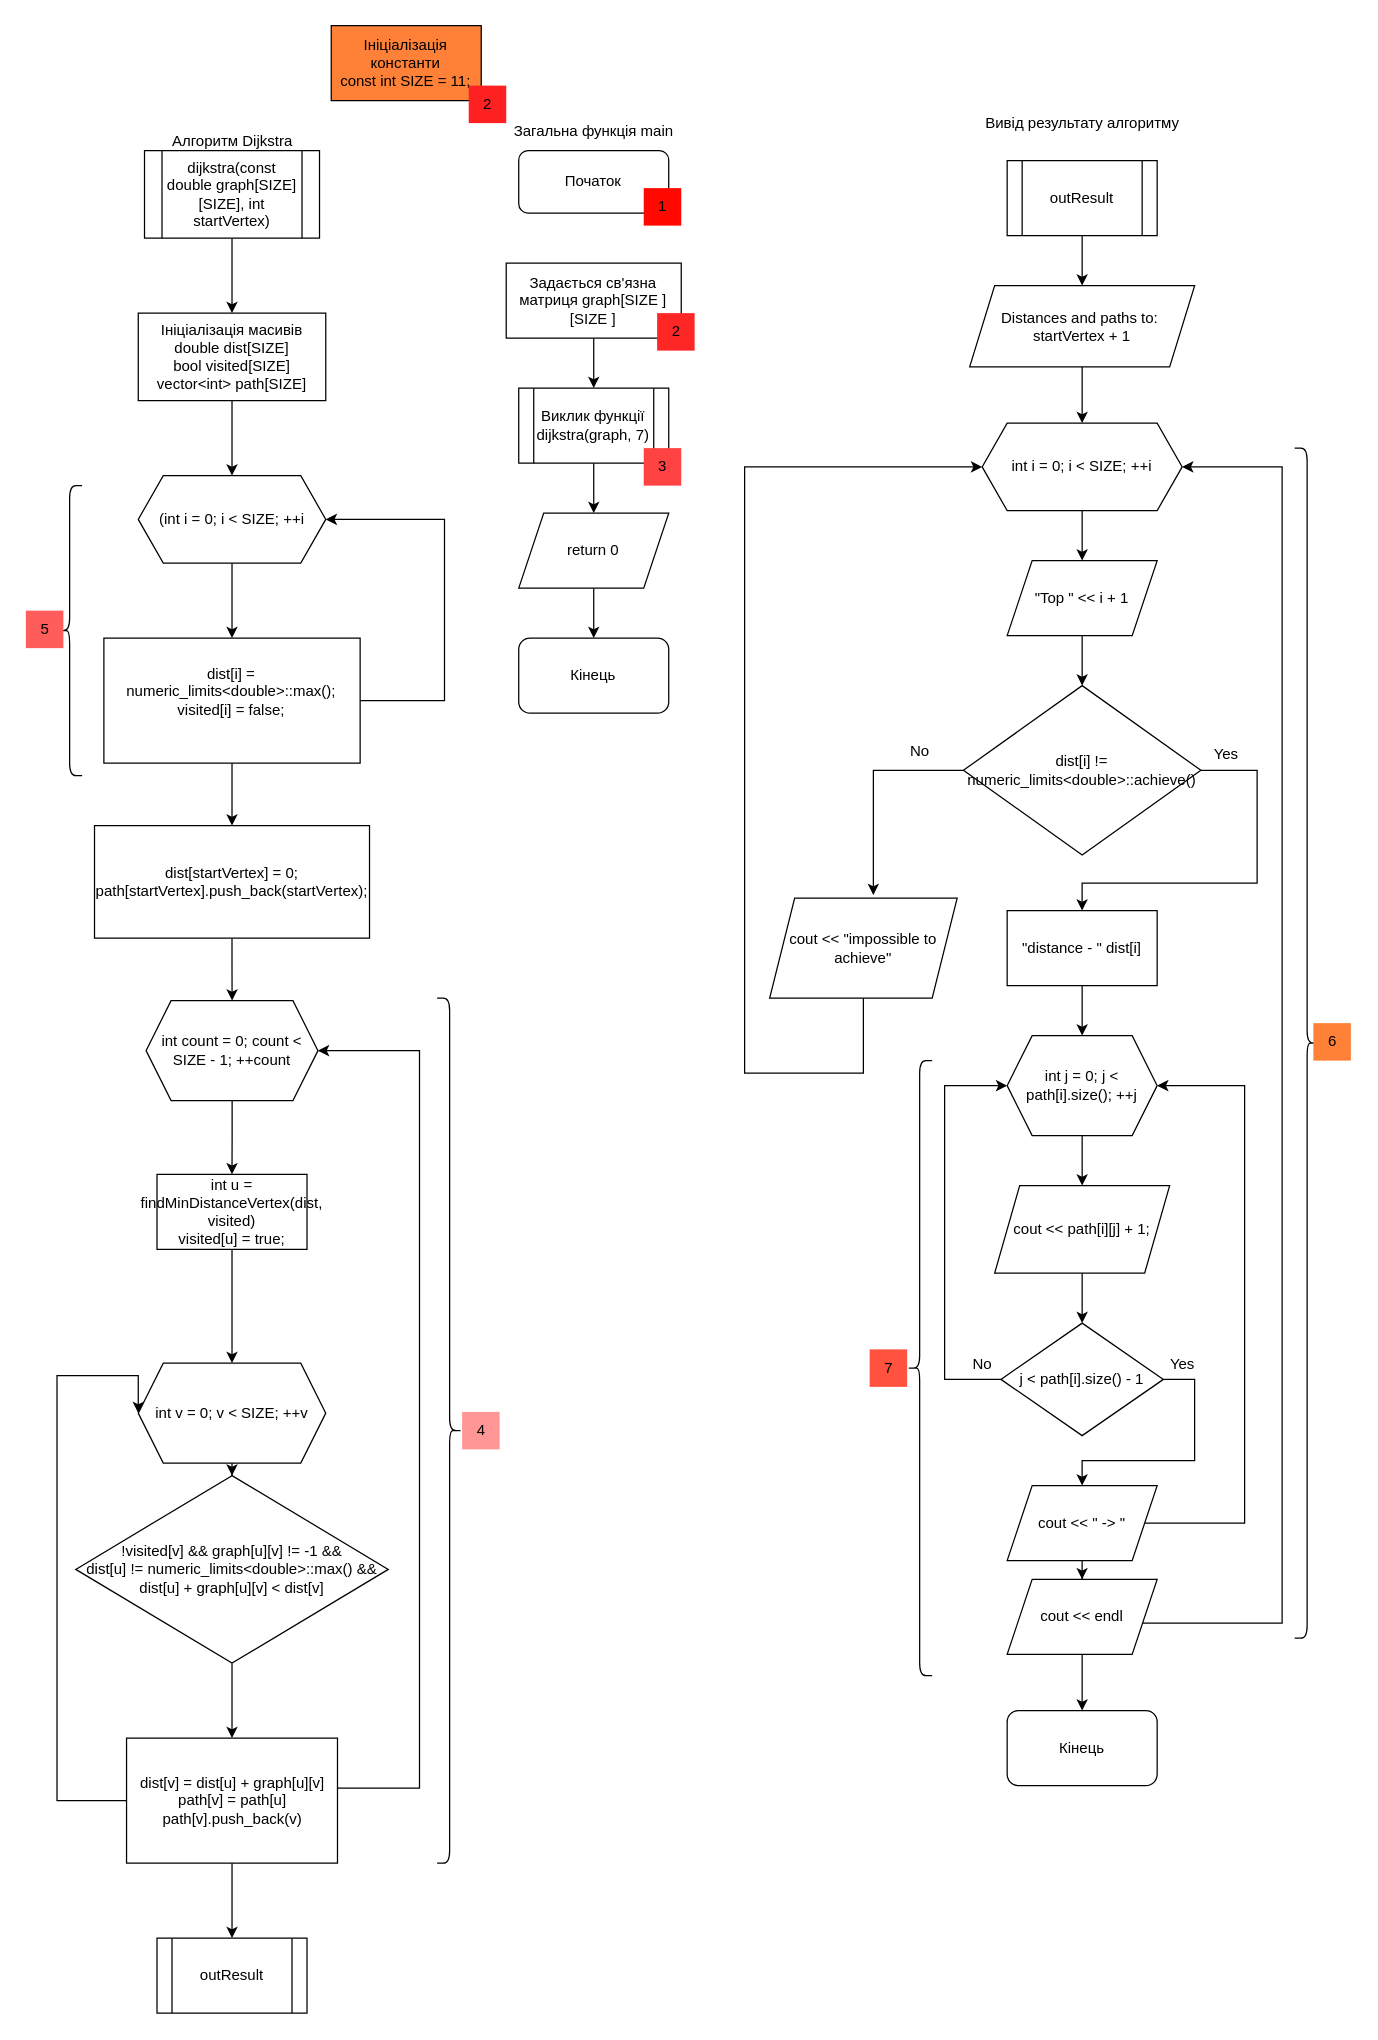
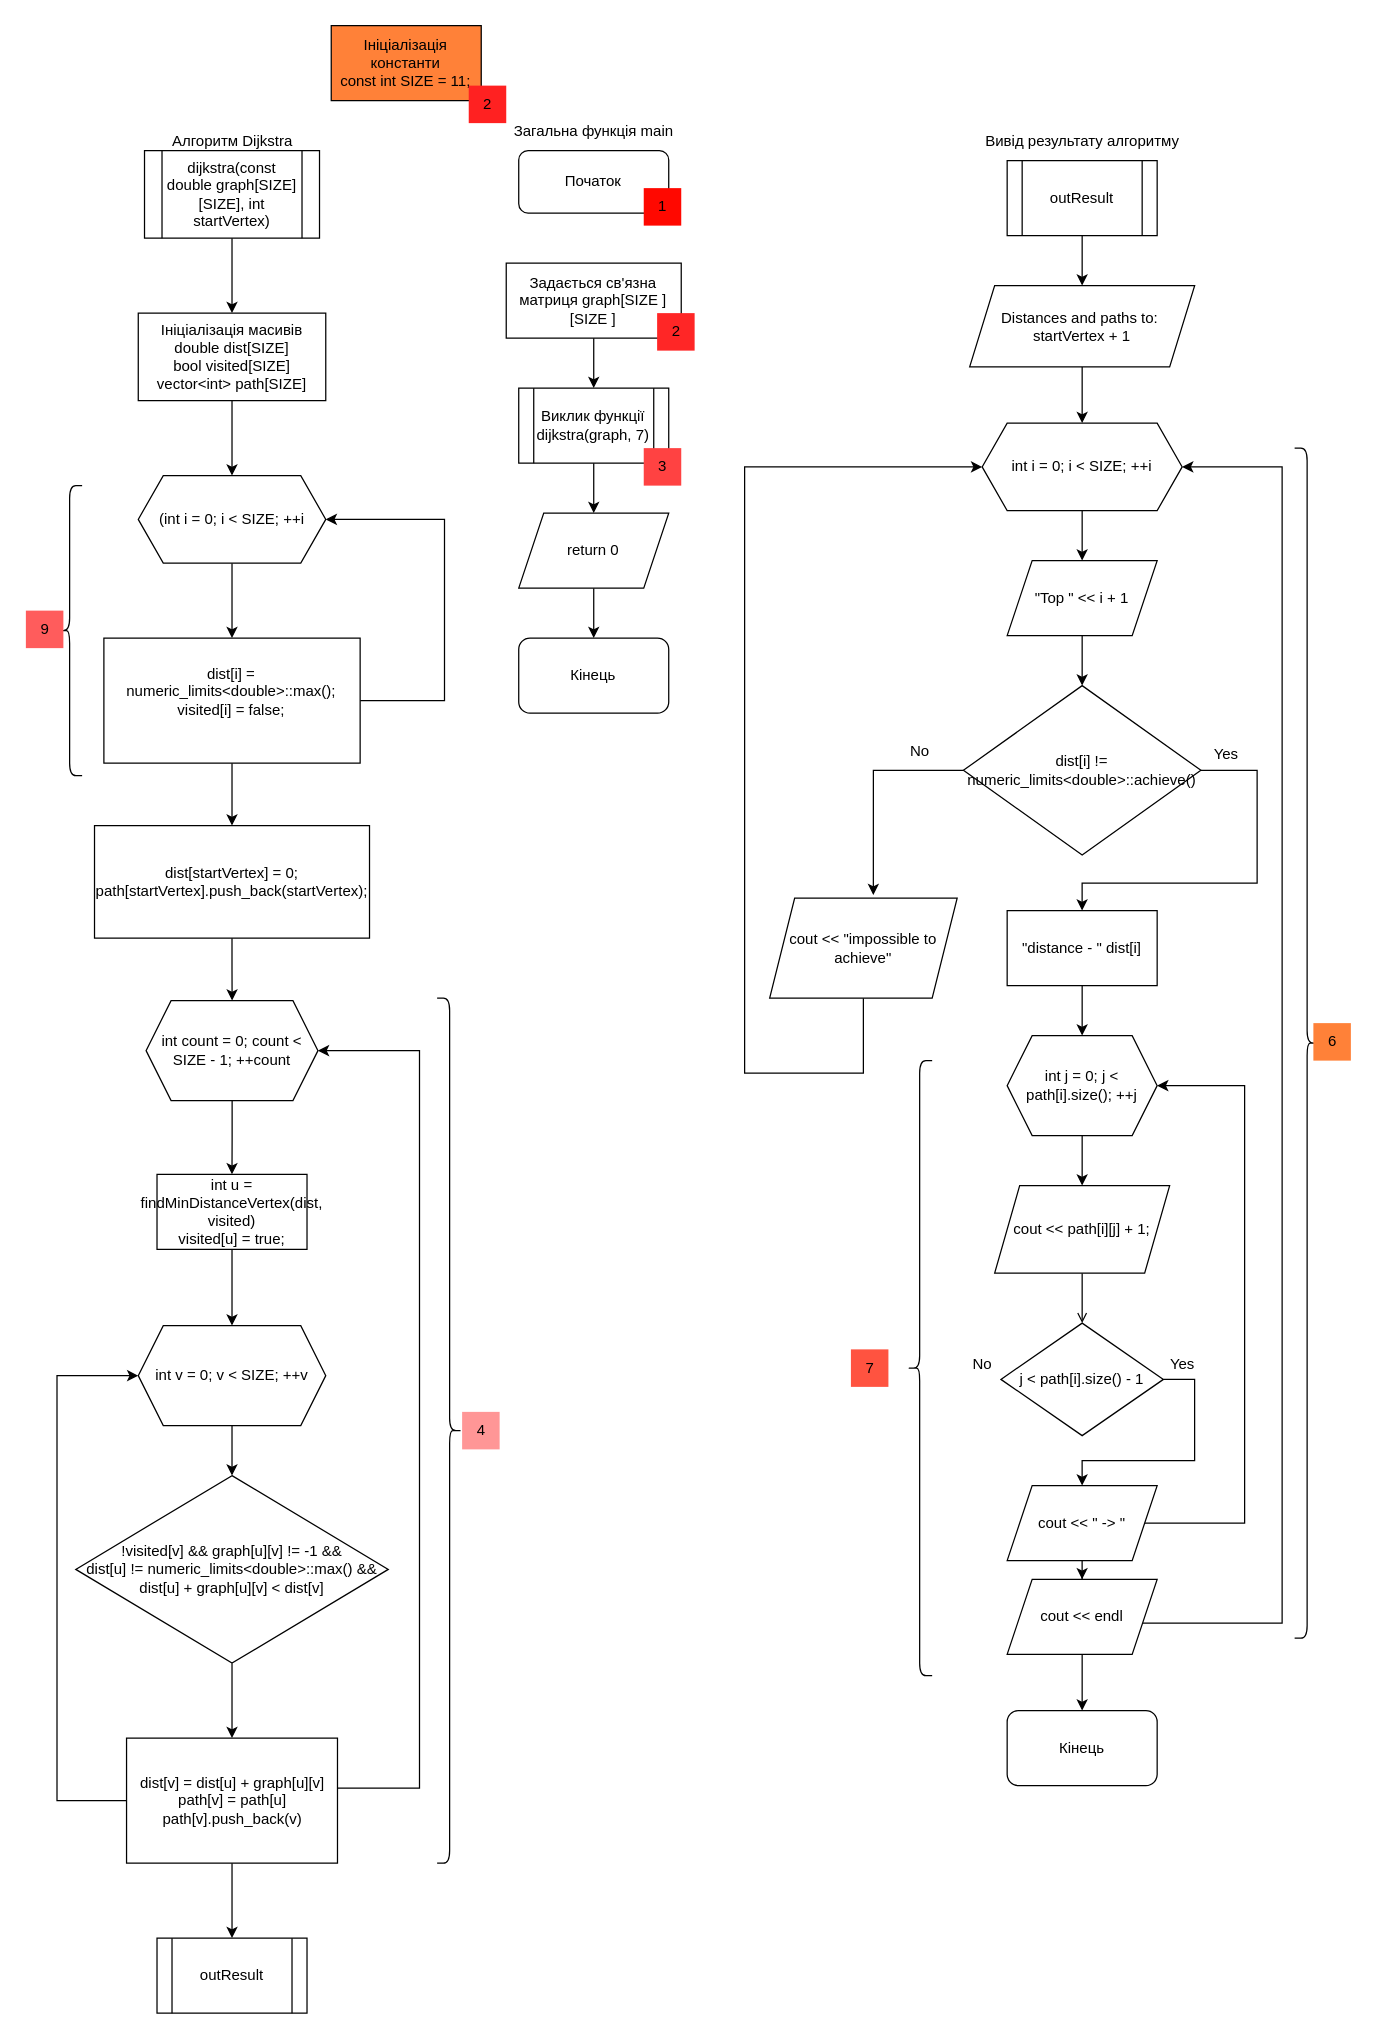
(1082, 123) -> (1082, 142)
(45, 629) -> (45, 629)
(944, 1234) -> none
(1082, 1313) -> (1082, 1315)
(888, 1368) -> (869, 1368)
(232, 1413) -> (232, 1376)
